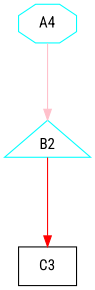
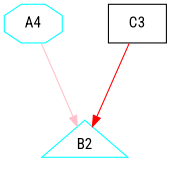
(48, 197) -> (113, 80)
